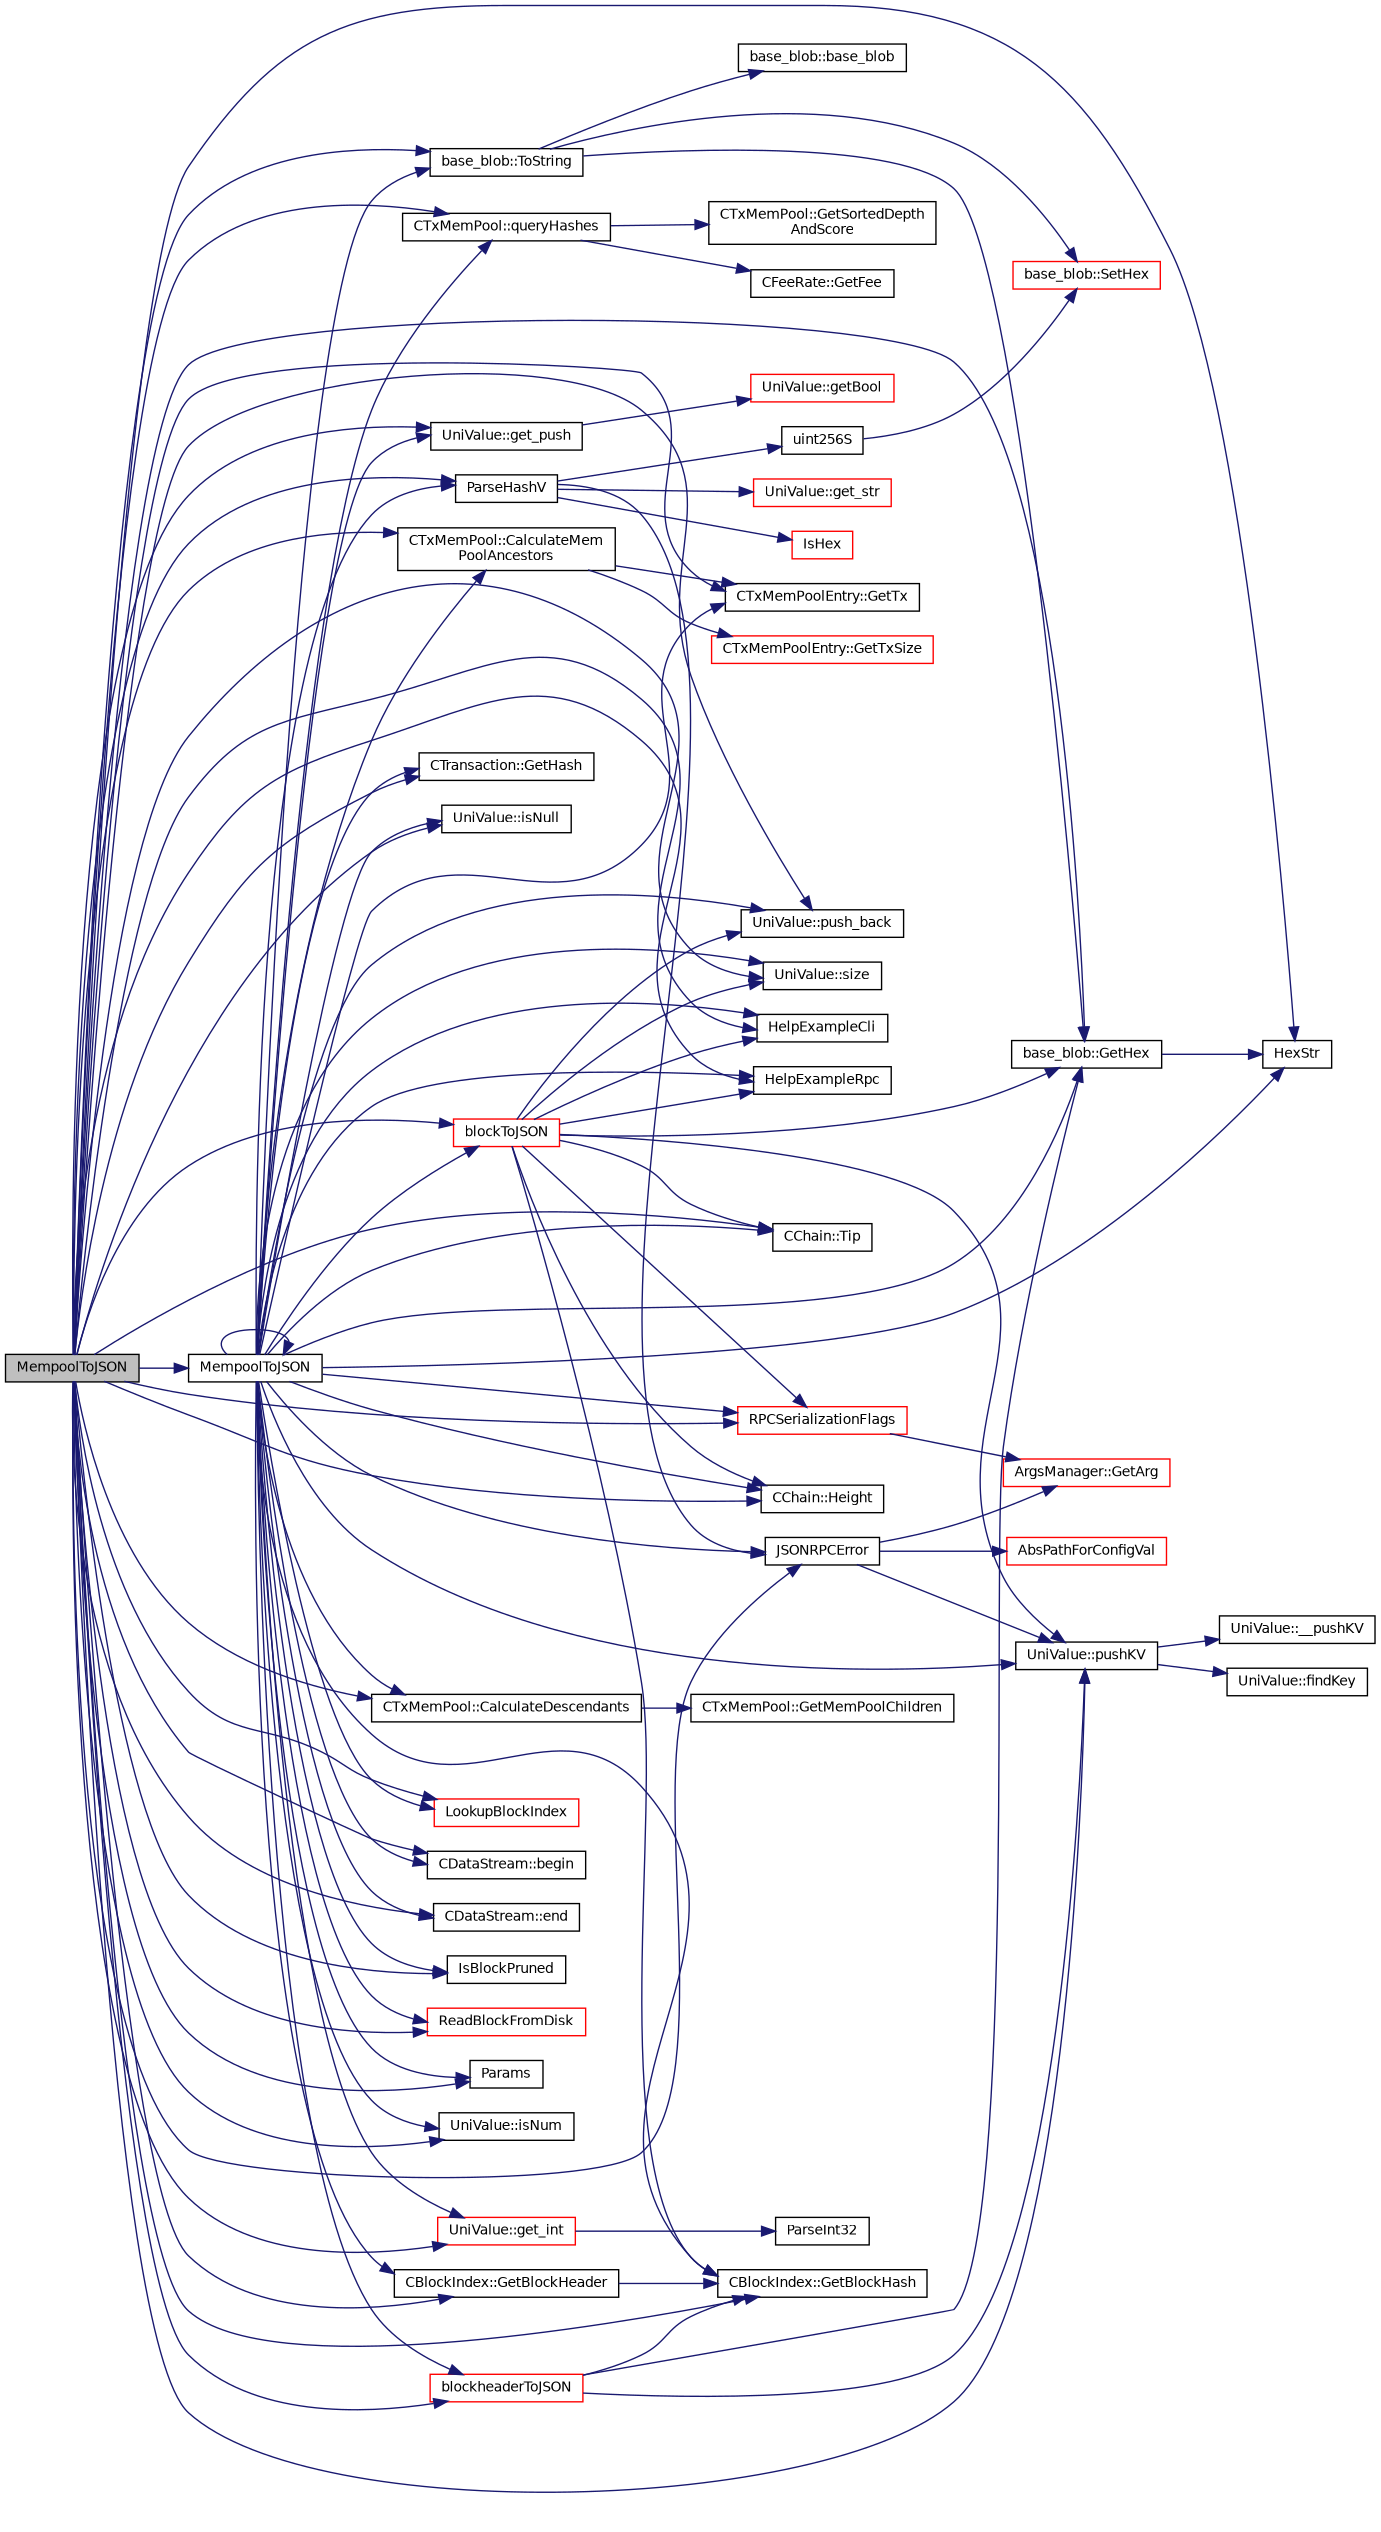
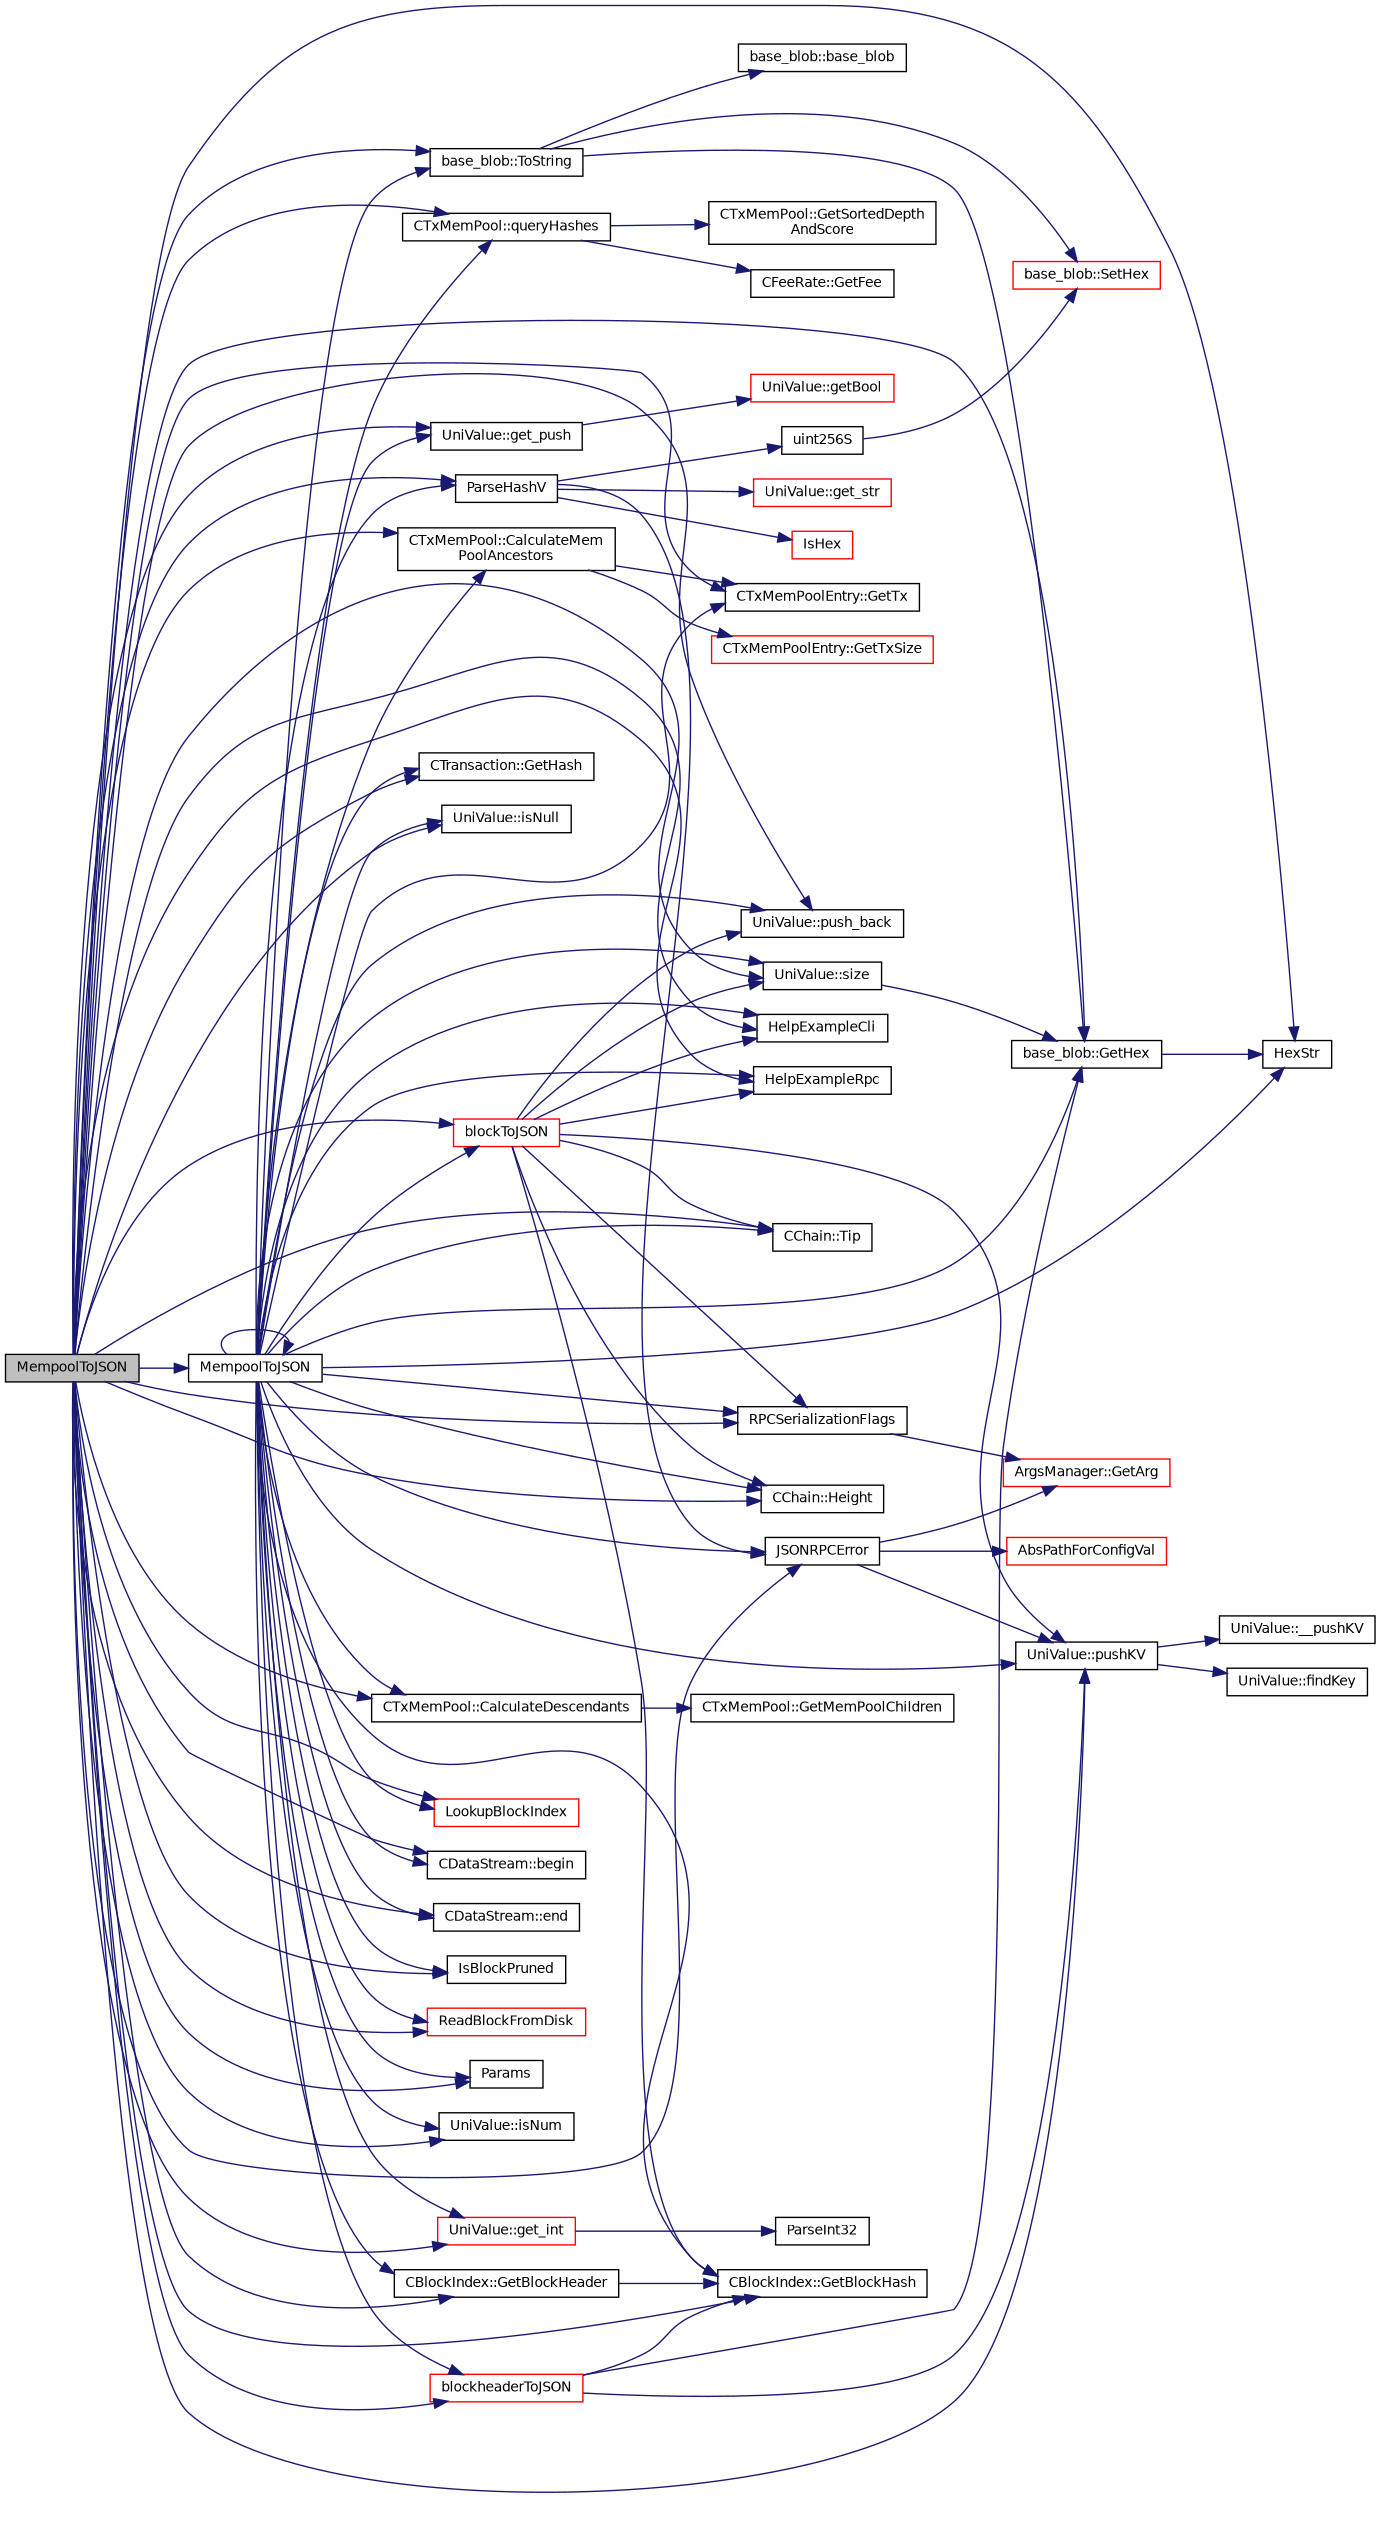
(807, 1128) -> (964, 1005)
(822, 1420) -> (822, 1420)
